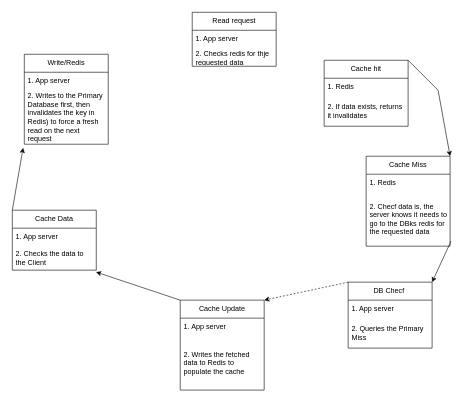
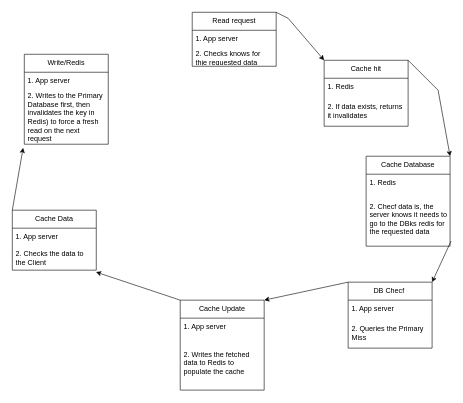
none -> (301, 33)
(235, 57) -> (235, 57)
(408, 165) -> (408, 165)
(308, 291) -> (308, 291)
